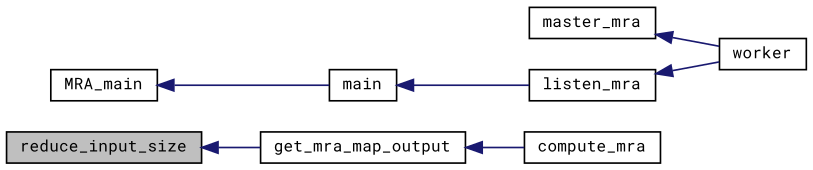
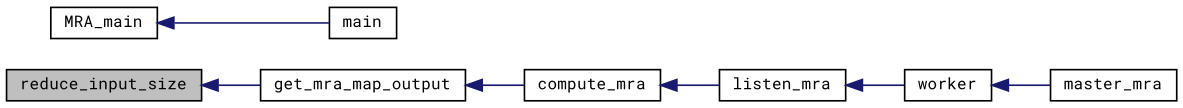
(696, 42) -> (1030, 85)
(471, 85) -> (698, 85)
